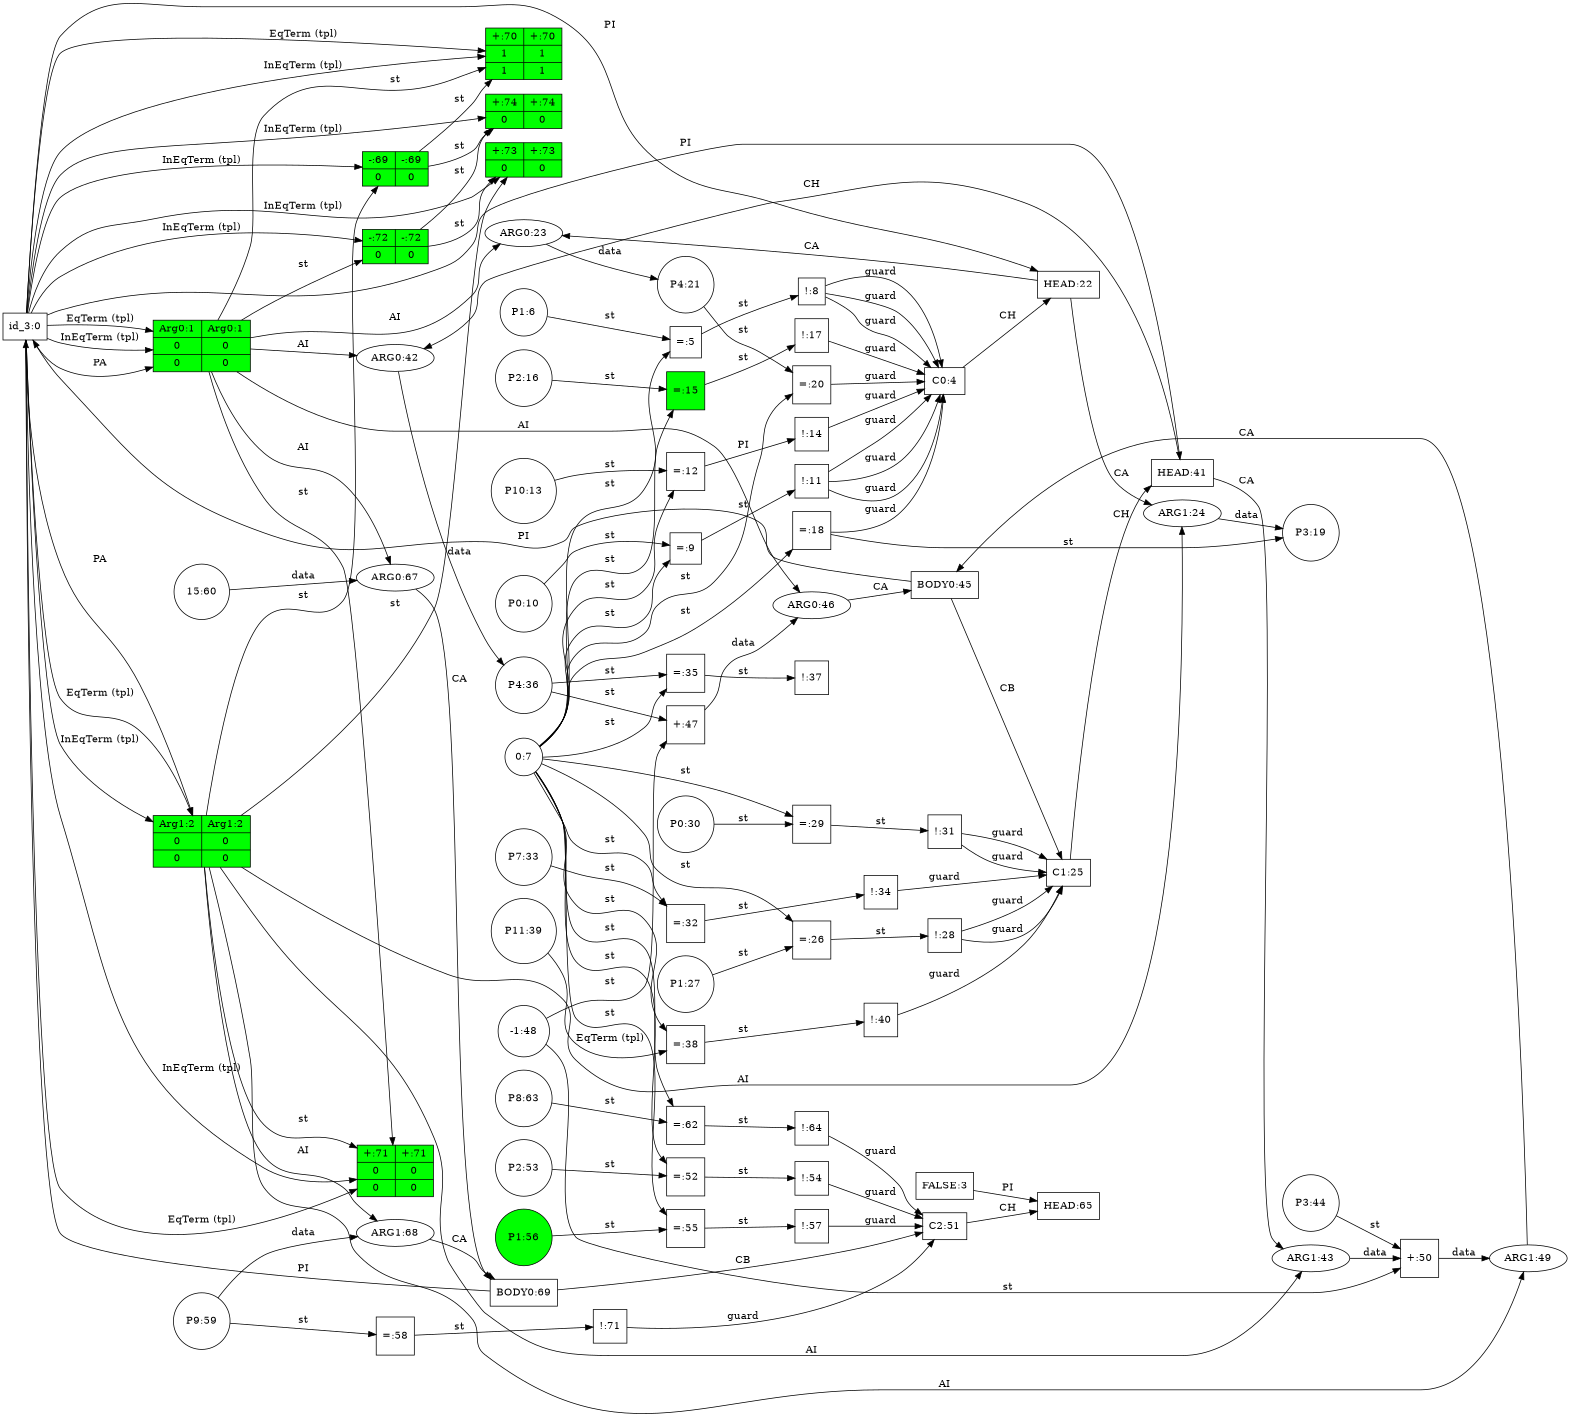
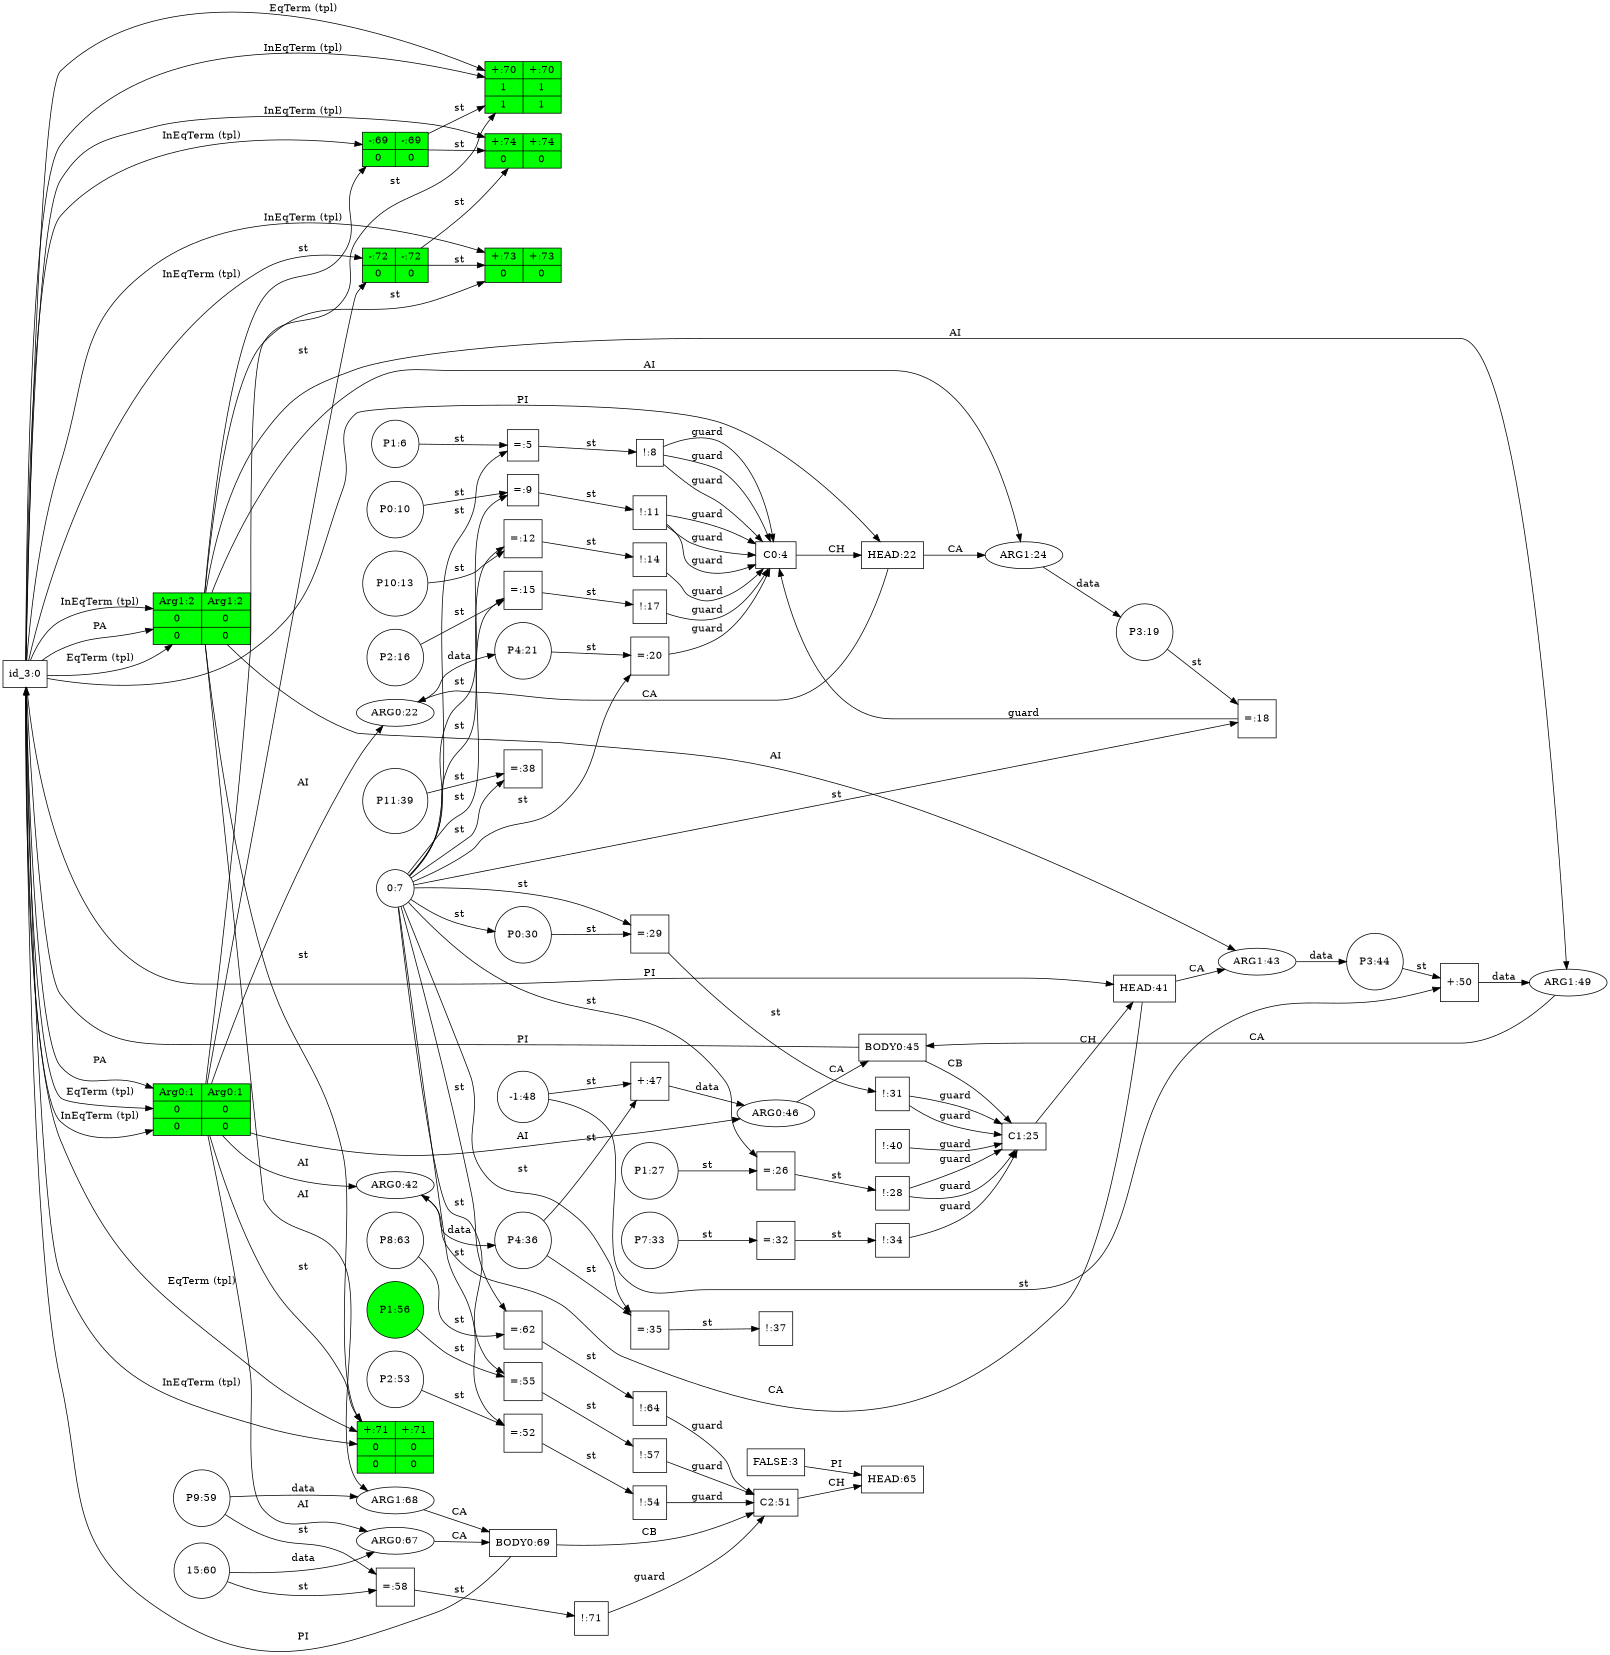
(812, 184) -> (776, 1390)
(524, 233) -> (395, 713)
(686, 391) -> (523, 590)
(743, 445) -> (591, 542)
(1053, 548) -> (1200, 674)
(589, 852) -> (447, 920)
(781, 1033) -> none
(610, 1038) -> (460, 777)
(1371, 1258) -> (1318, 962)
none -> (297, 1595)
